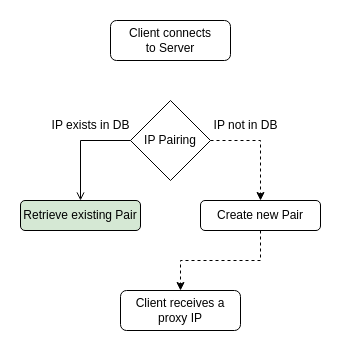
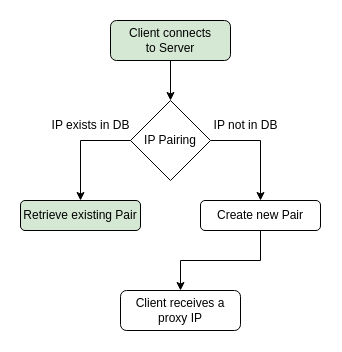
(171, 41) -> (171, 41)
none -> (171, 77)
(261, 143) -> (261, 143)
(81, 194) -> (81, 192)
(224, 261) -> (224, 261)
